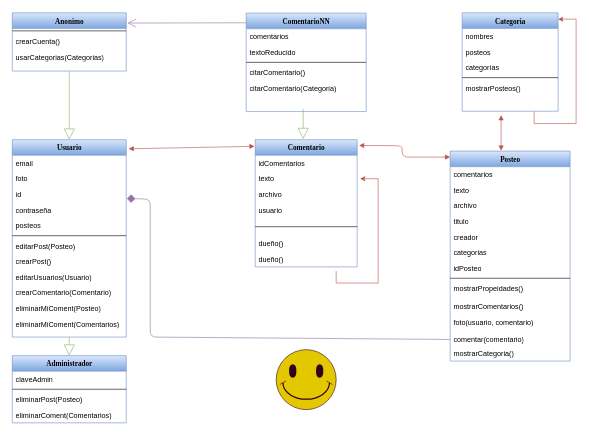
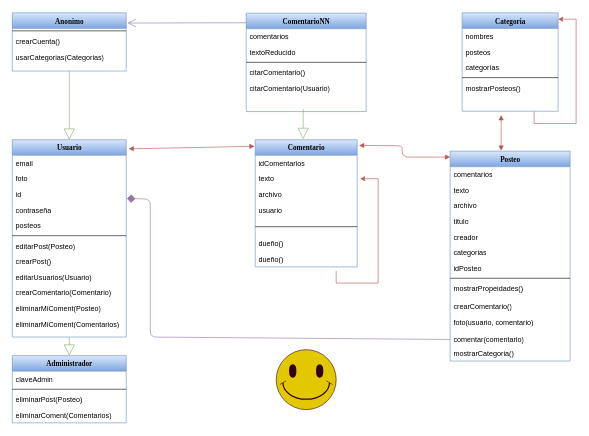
(300, 89) -> (295, 89)
(493, 307) -> (487, 307)
